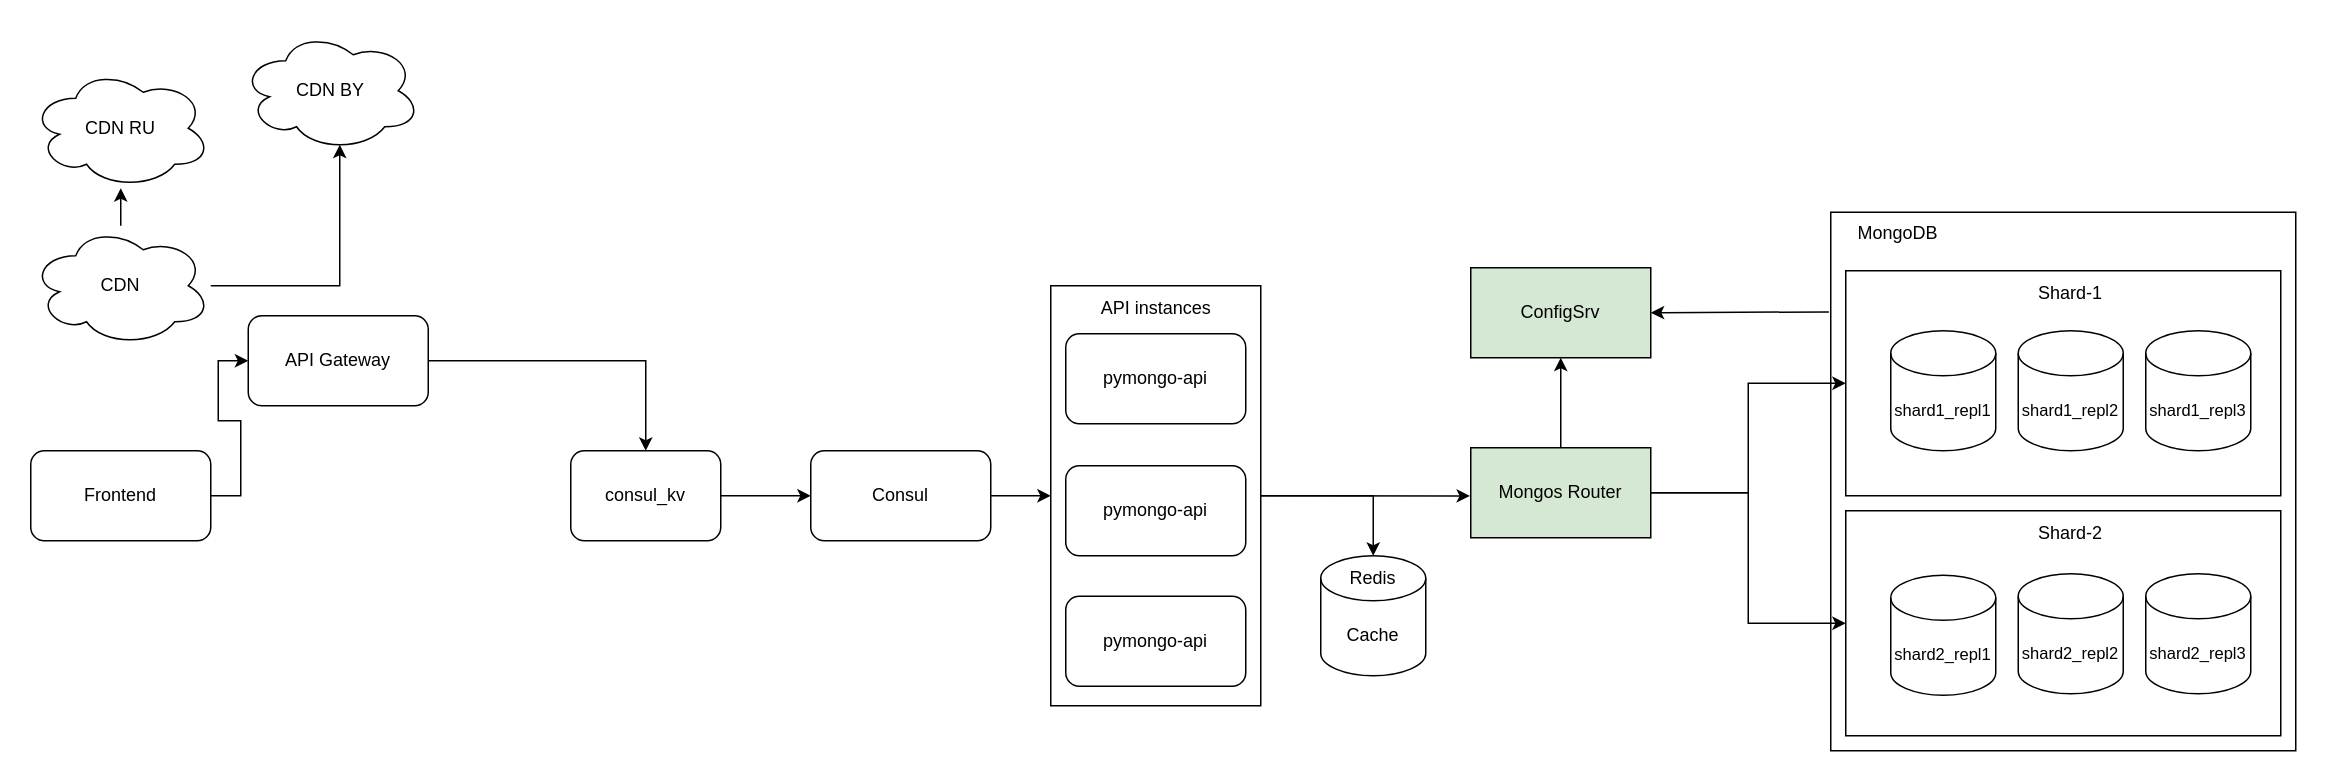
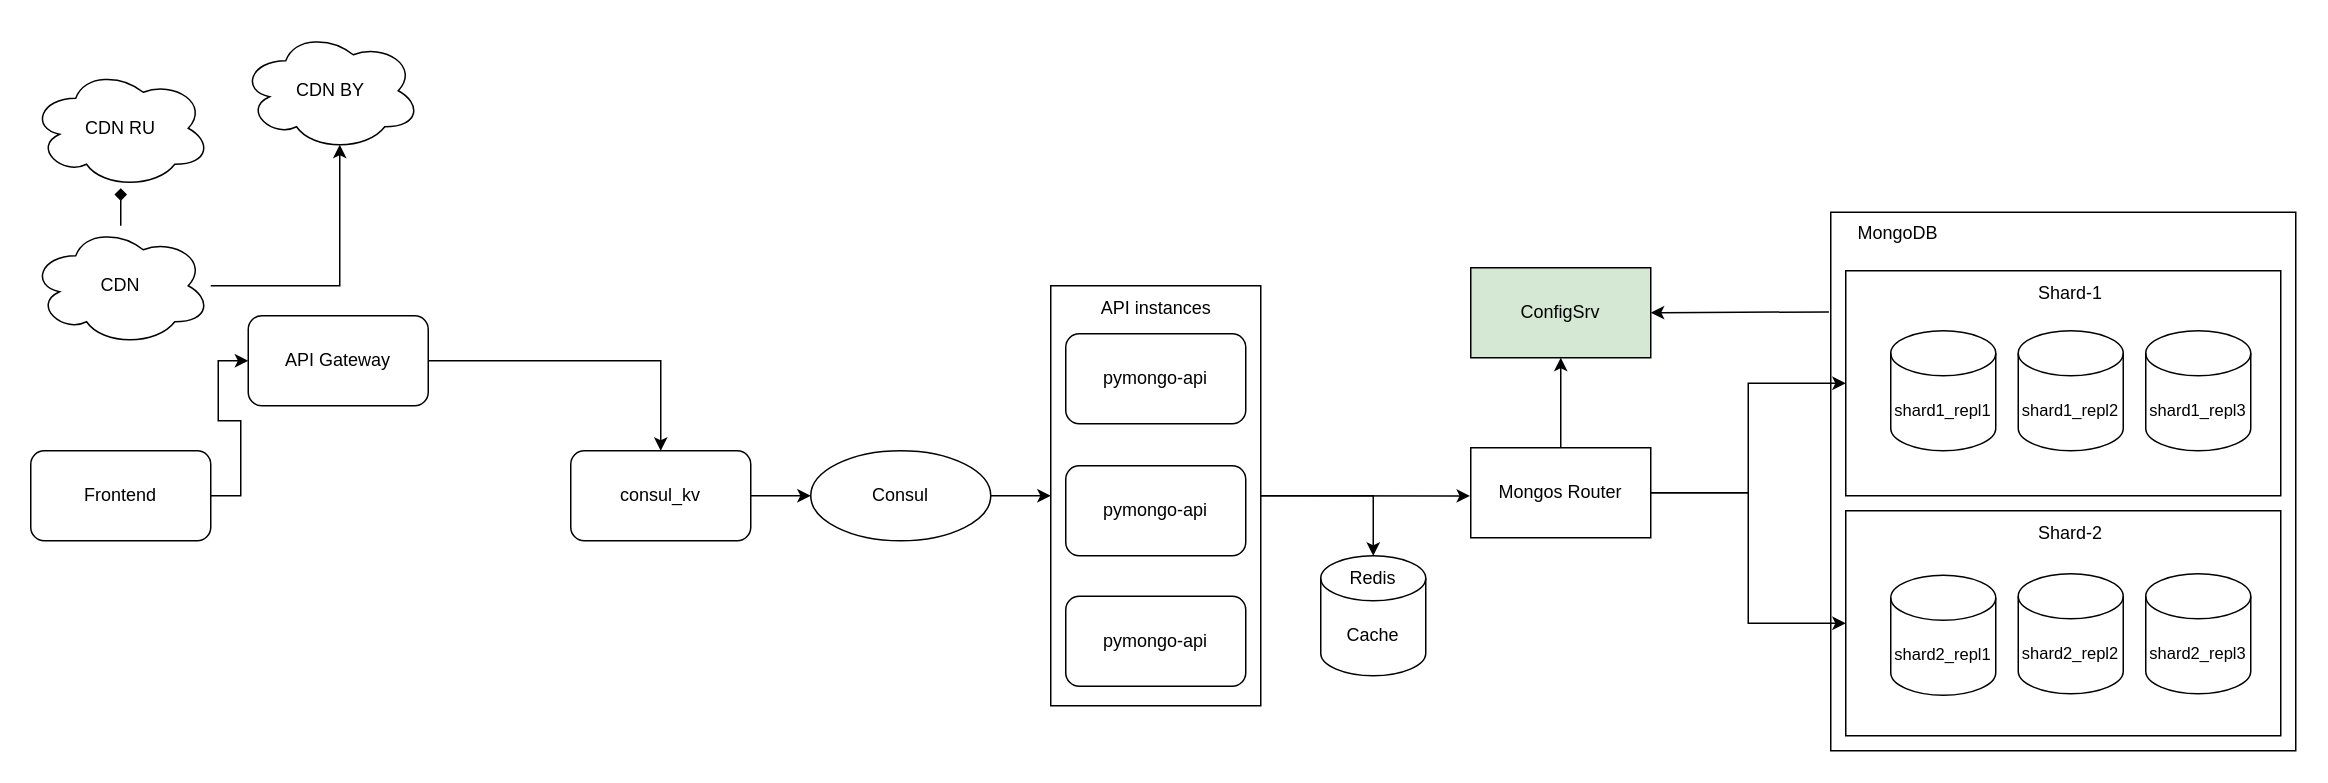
(121, 200) -> (121, 201)
(1561, 493) -> (1561, 493)
(646, 496) -> (661, 496)
(901, 496) -> (901, 496)
